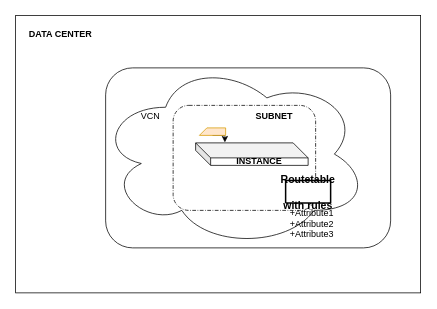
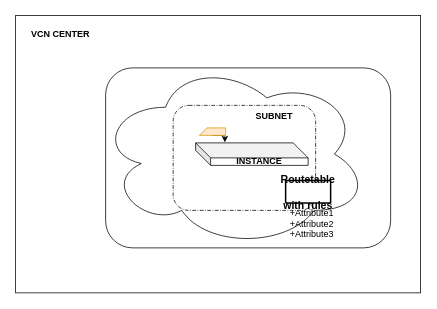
(60, 34) -> (60, 34)
(150, 117) -> none
